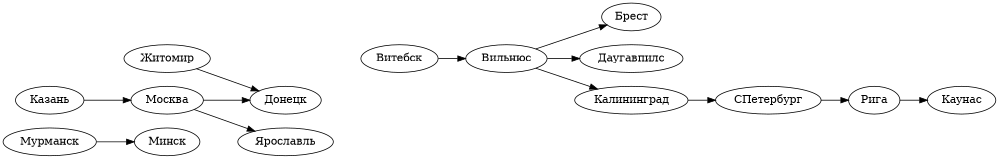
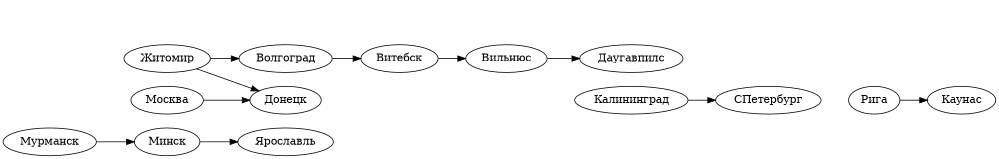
(631, 17) -> none
none -> (286, 59)
(563, 77) -> none
(50, 100) -> none
(831, 100) -> none
(221, 119) -> (215, 142)
